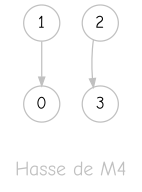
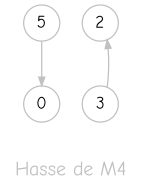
(42, 23) -> (42, 23)
(92, 59) -> (109, 68)
